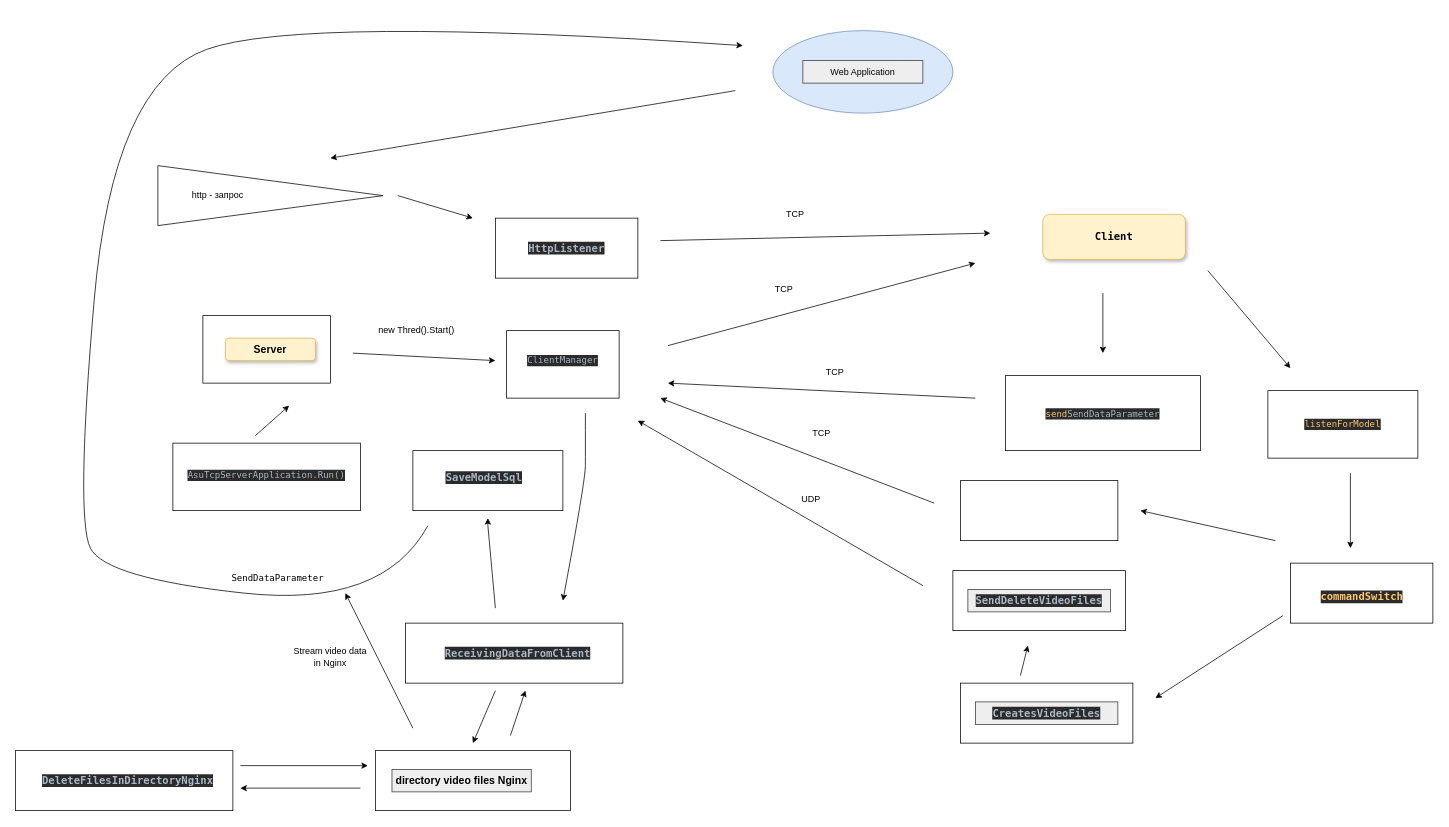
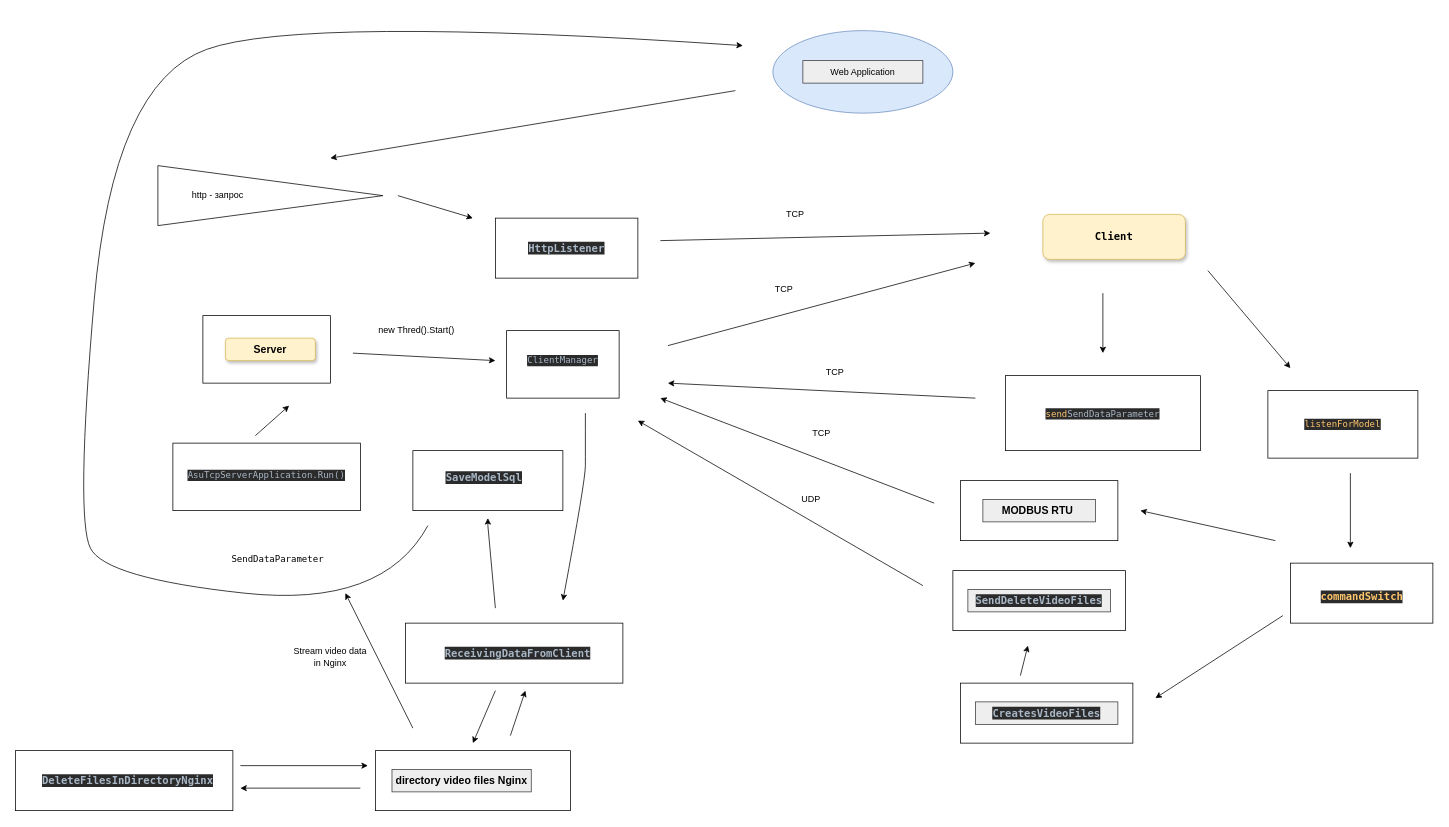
none -> (1039, 510)
(278, 578) -> (278, 559)
